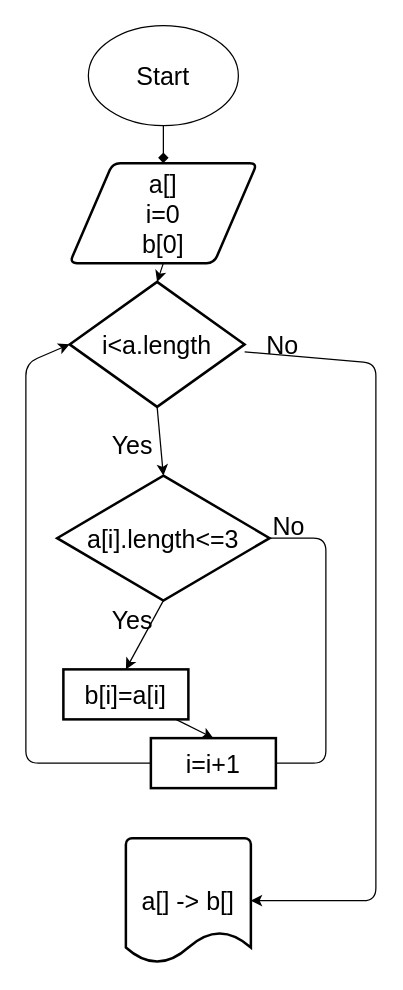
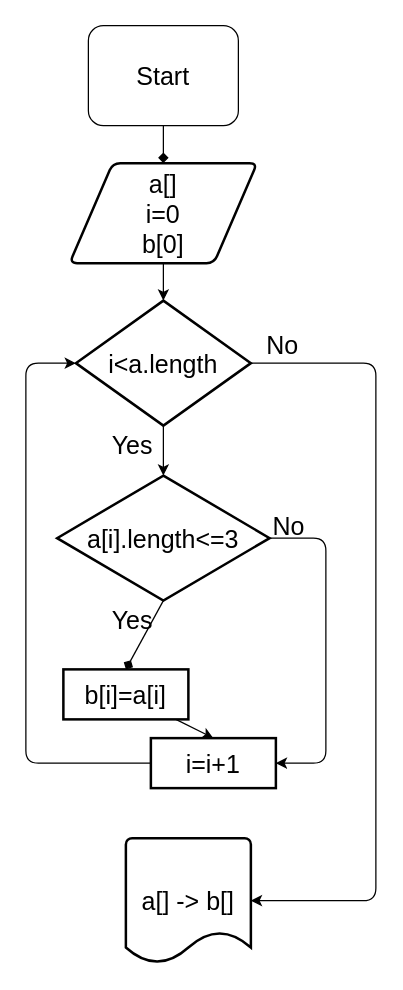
(163, 76) -> (163, 76)
(157, 344) -> (163, 363)
(130, 661) -> (131, 660)
(282, 763) -> (286, 763)
